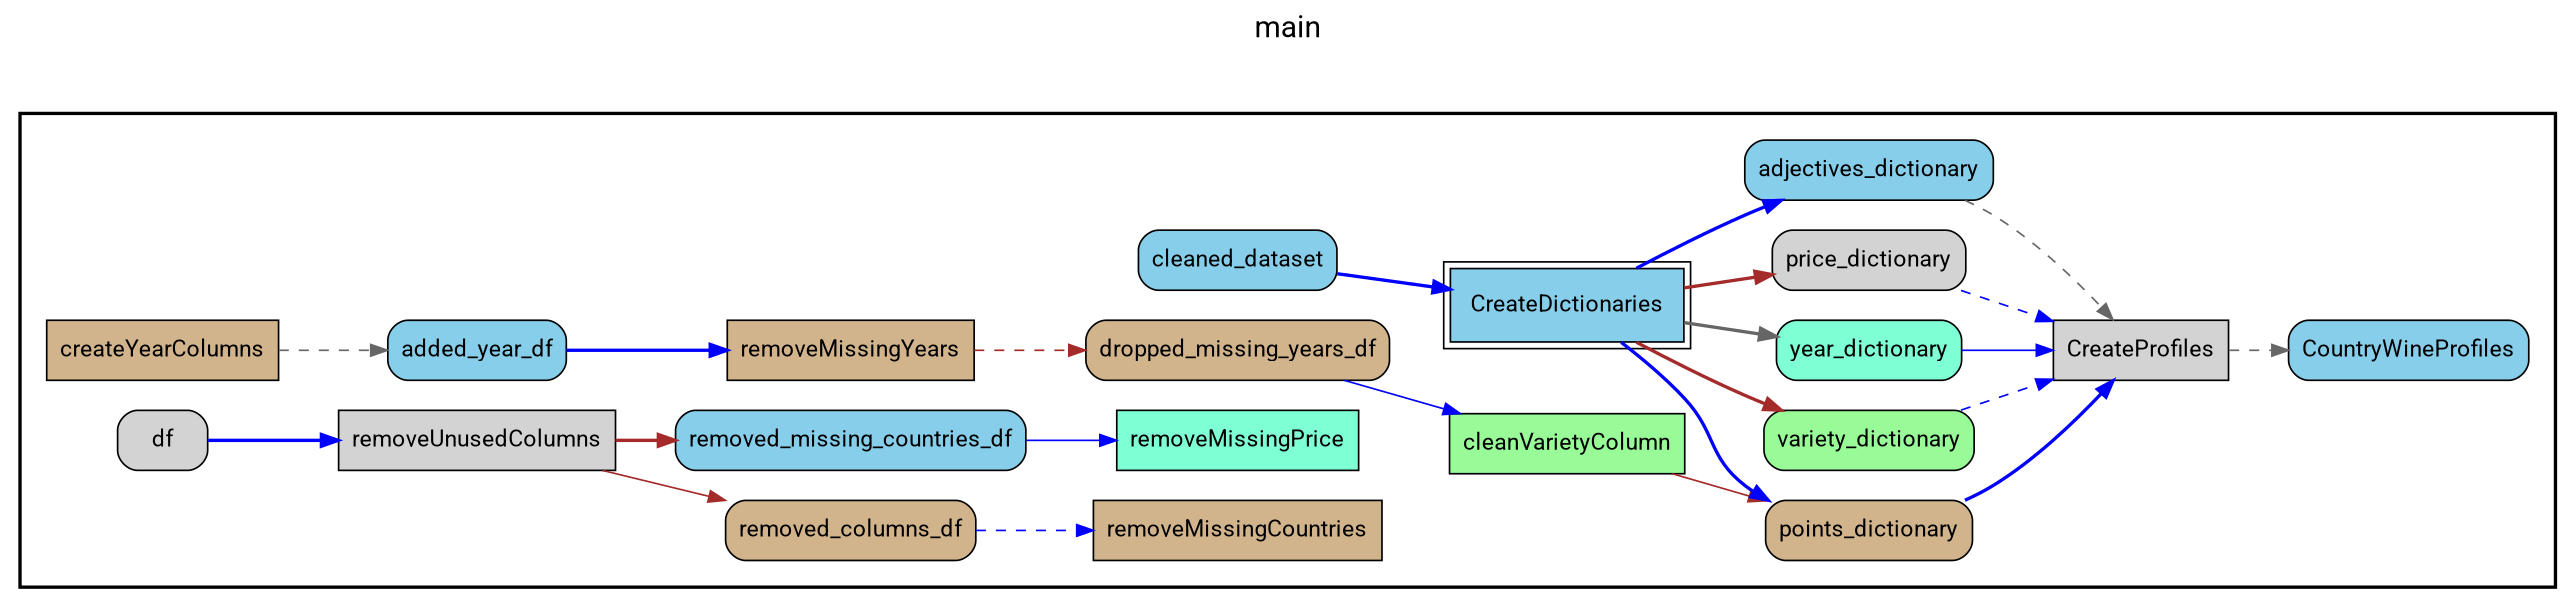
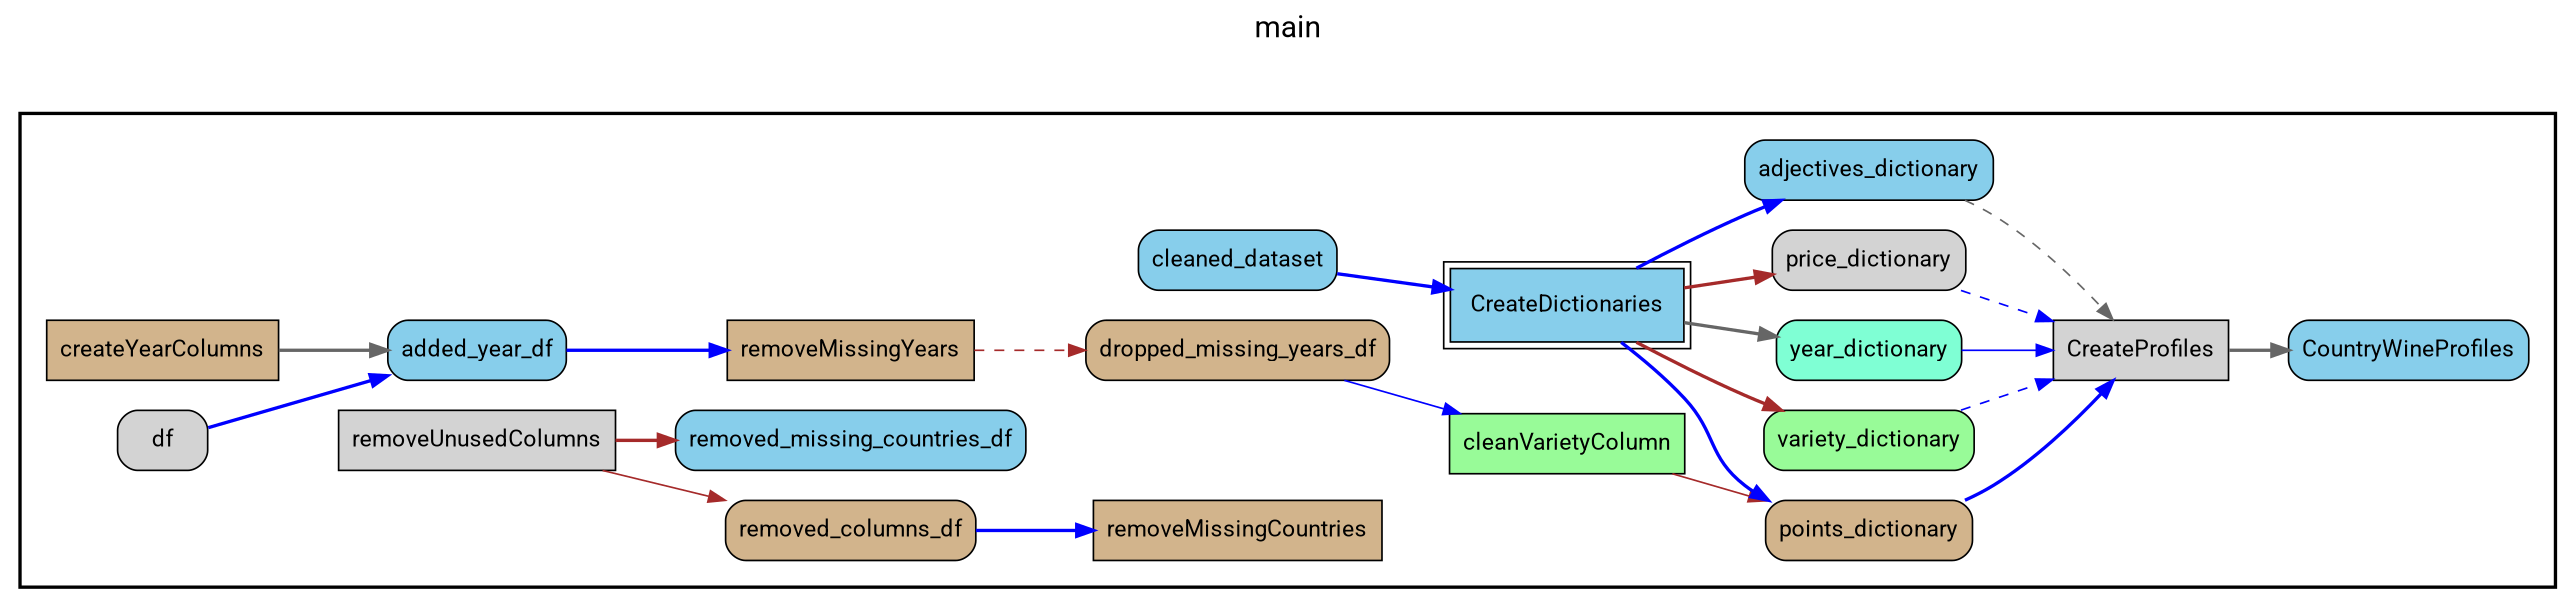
(325, 350) -> (325, 350)
(2250, 350) -> (2250, 350)
(265, 440) -> (290, 404)
(1238, 440) -> none
(1026, 530) -> (1026, 530)
